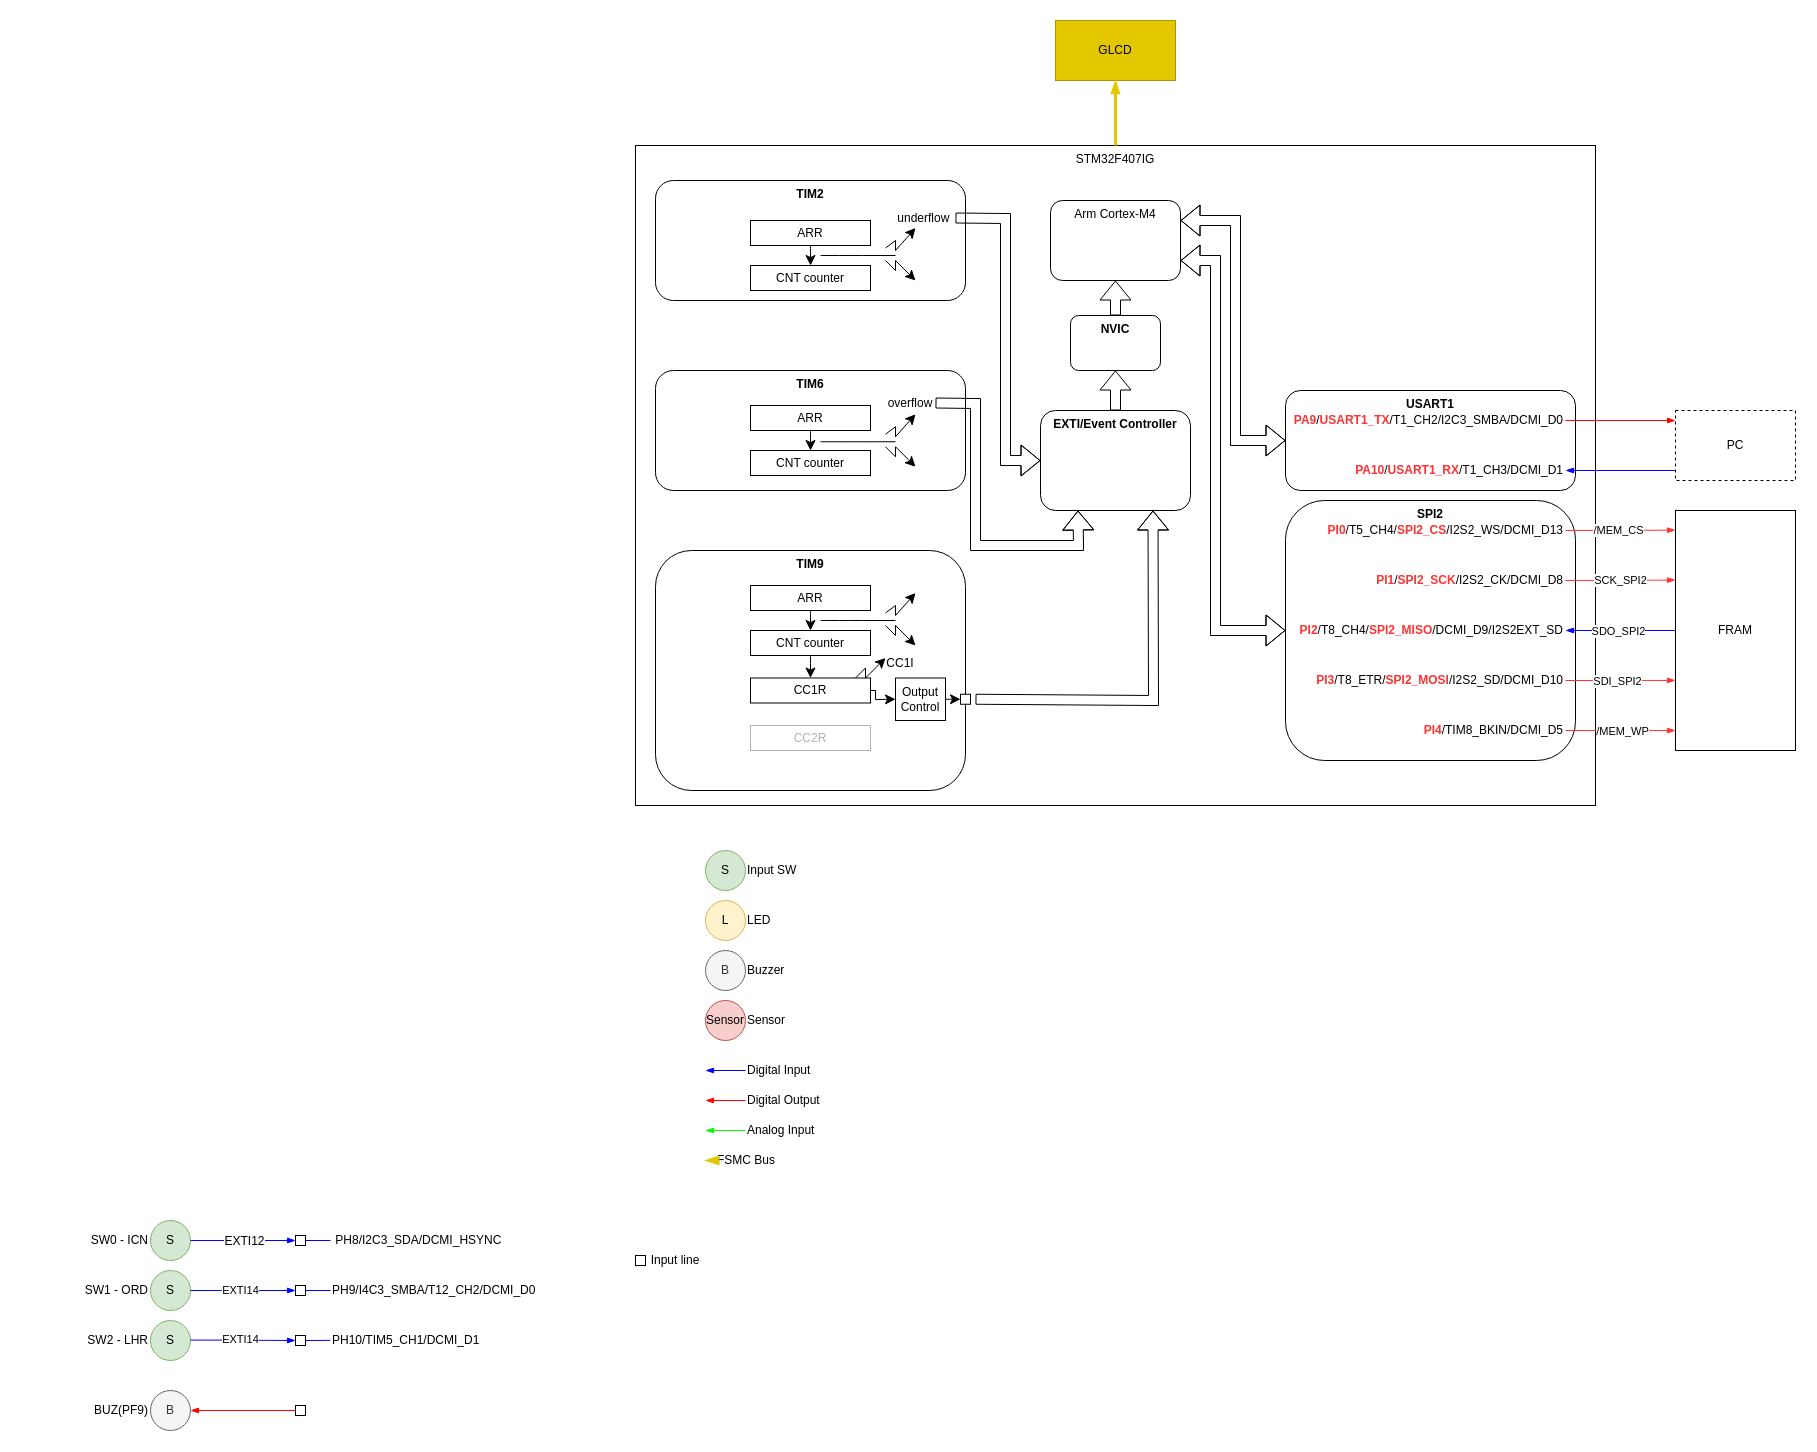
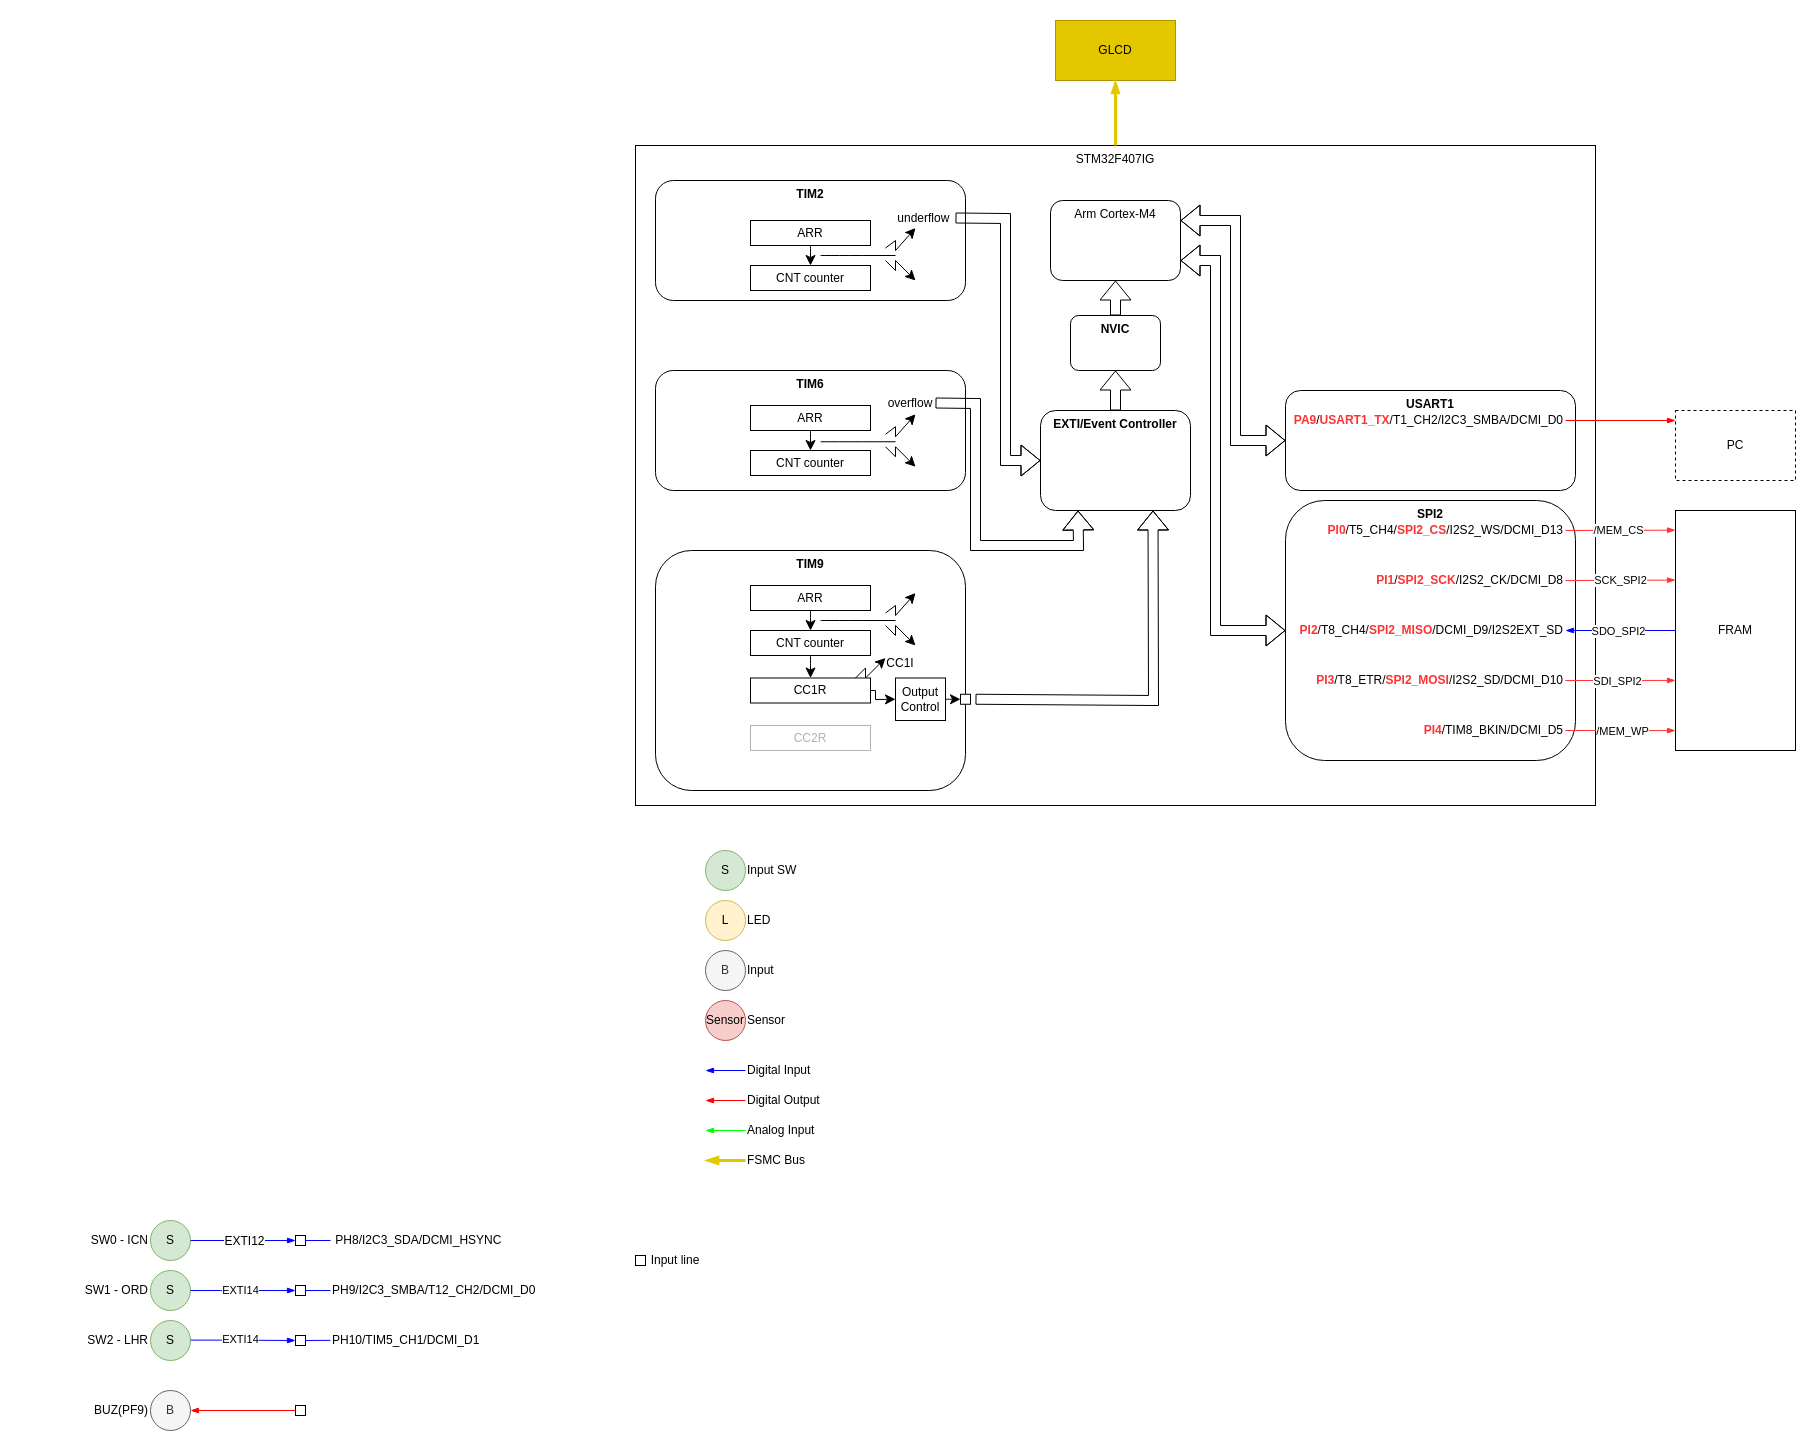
(1625, 470) -> none
(1426, 471) -> none
(768, 971) -> (764, 971)
(781, 1161) -> (811, 1161)
(430, 1291) -> (430, 1291)
